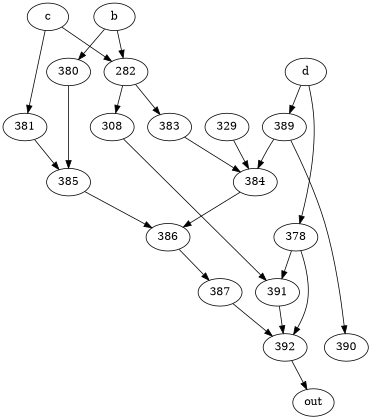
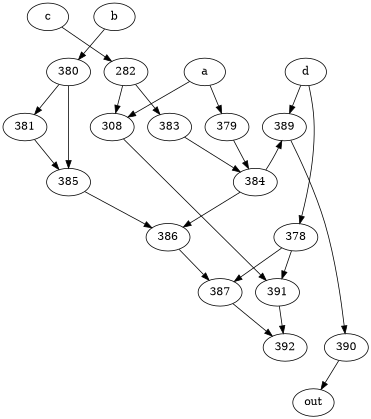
(119, 41) -> none
(37, 68) -> (49, 97)
none -> (205, 72)
(227, 127) -> (227, 127)
(267, 150) -> (272, 159)
(308, 290) -> (261, 263)
(297, 372) -> (332, 372)
